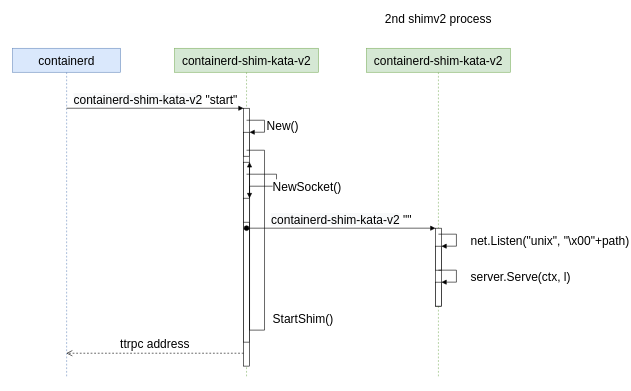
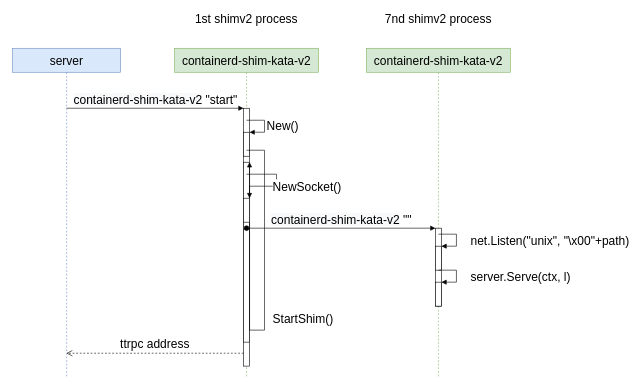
none -> (246, 18)
(438, 18) -> (438, 18)
(66, 60) -> (66, 60)
